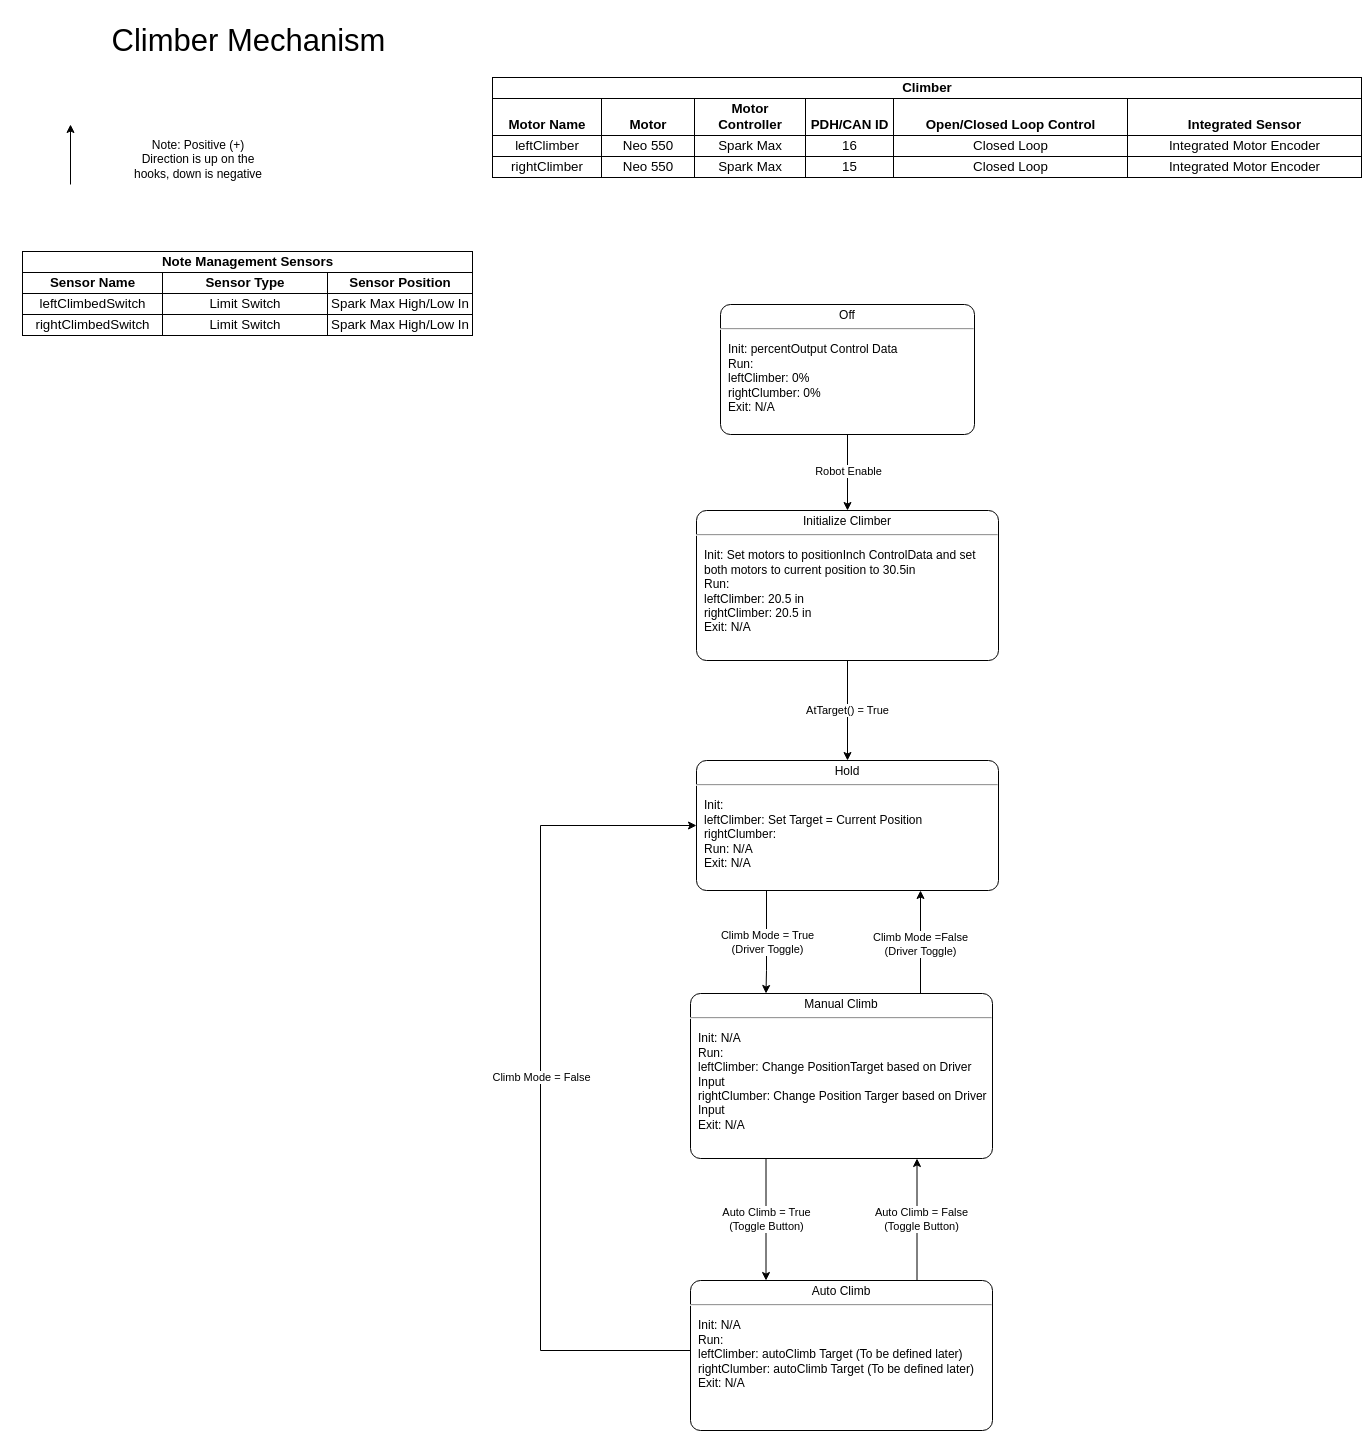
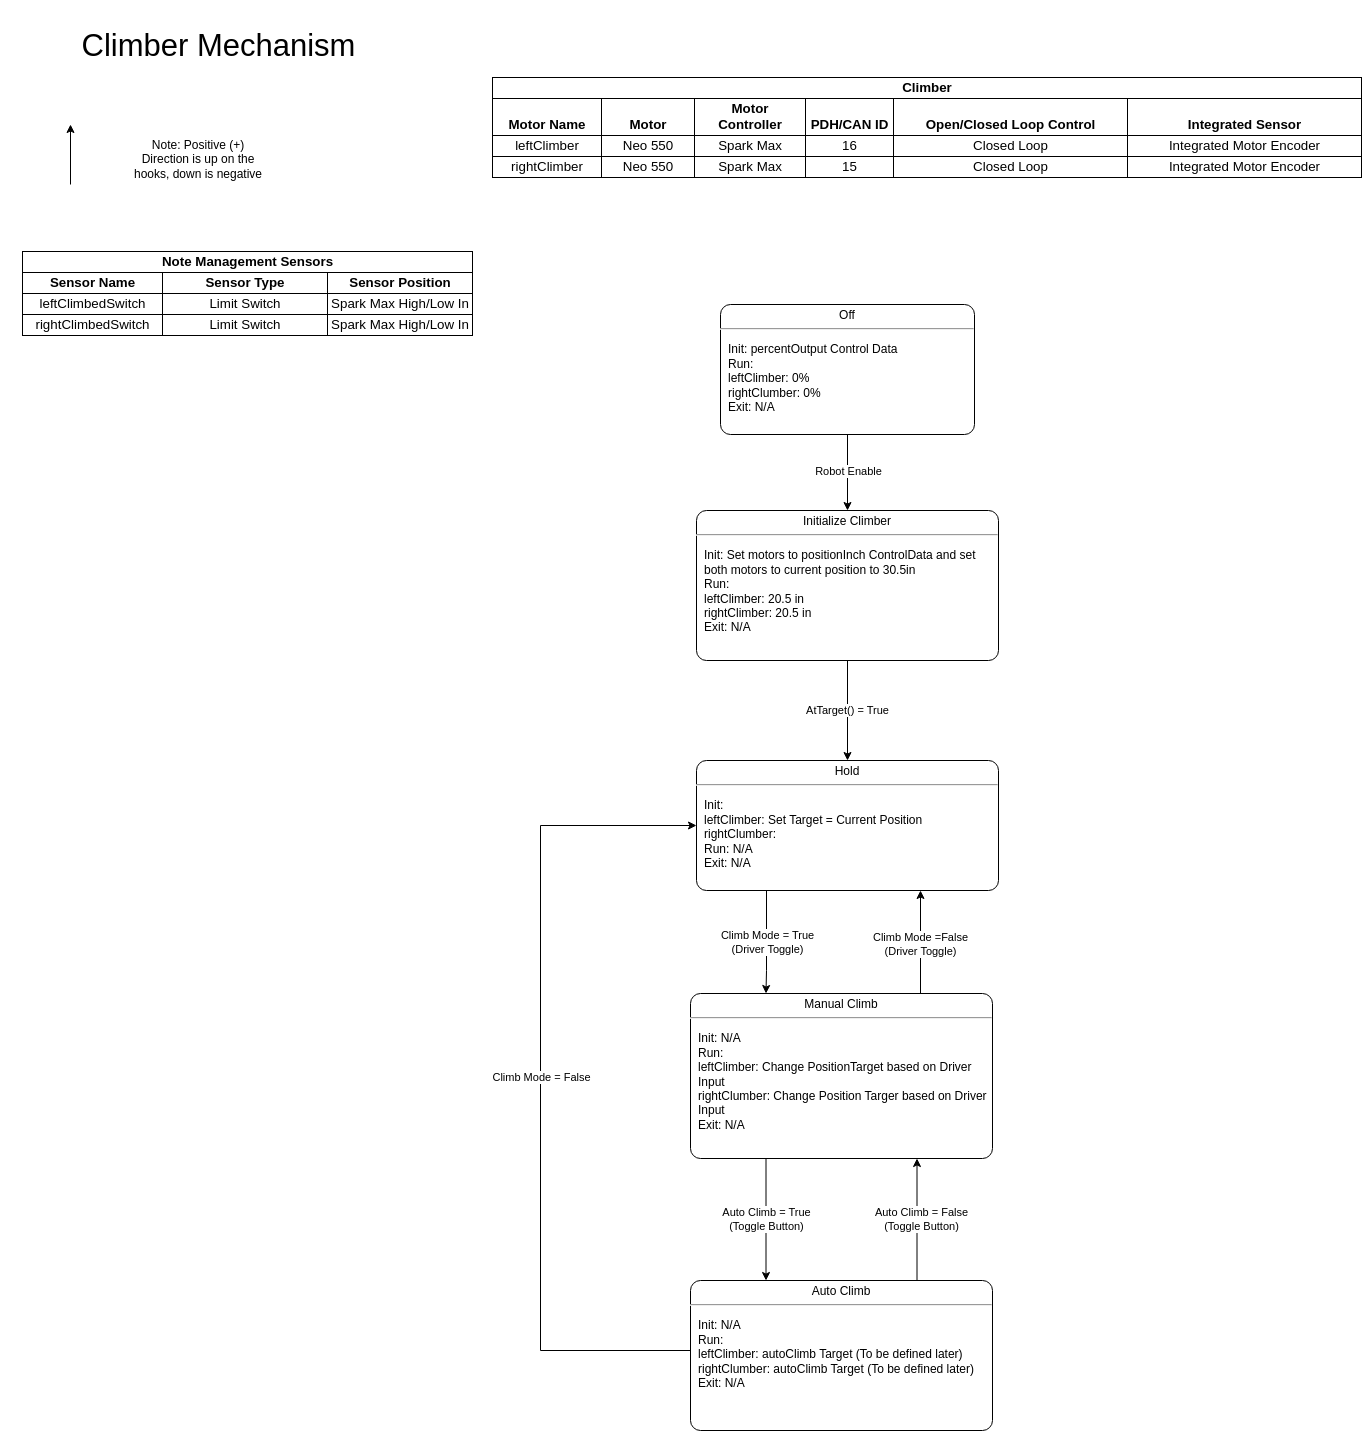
(249, 41) -> (219, 46)
